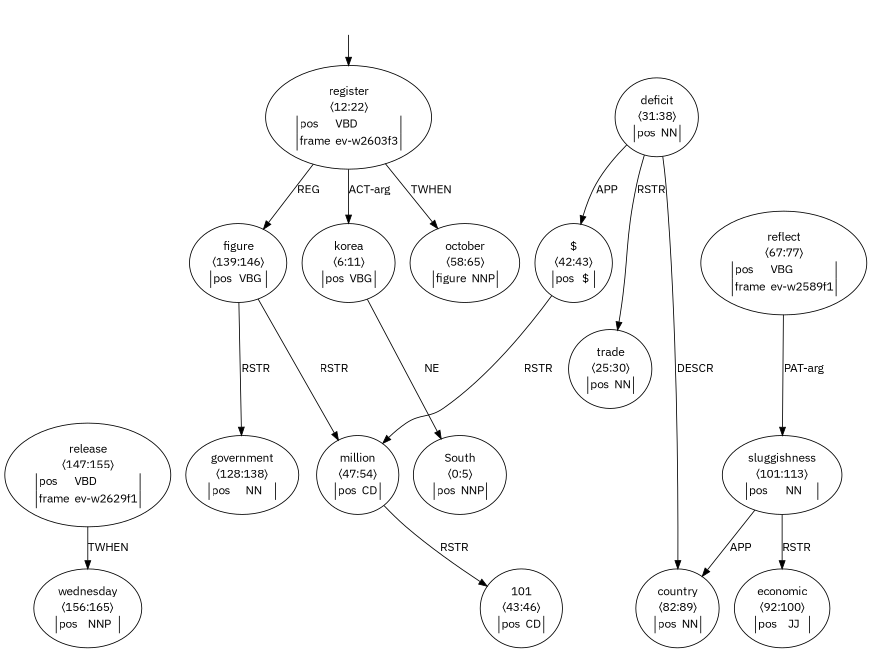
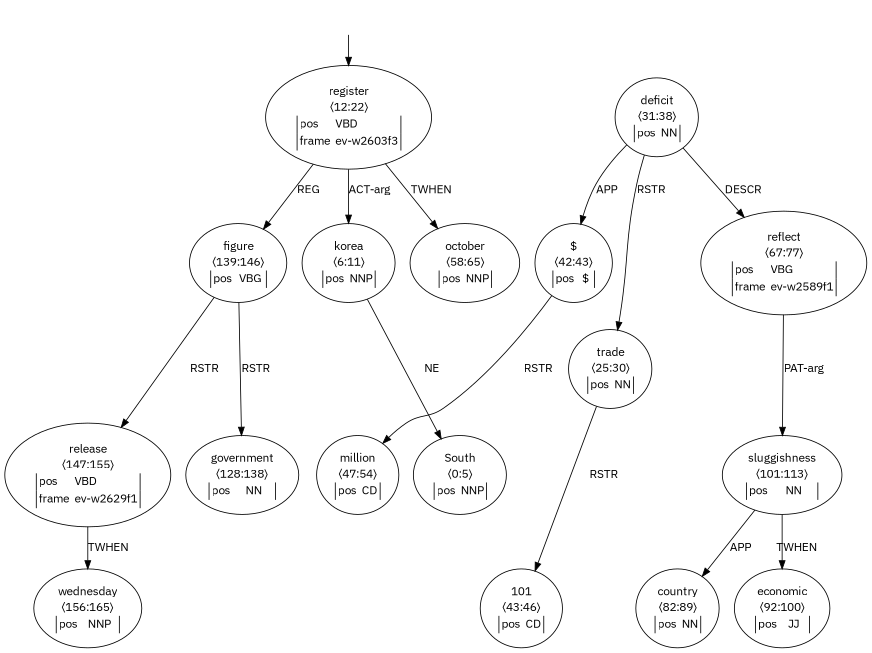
(361, 279) -> (361, 279)
(451, 279) -> (451, 279)
(675, 358) -> (711, 179)
(296, 366) -> (170, 359)
(430, 546) -> (567, 485)
(797, 548) -> (797, 548)
